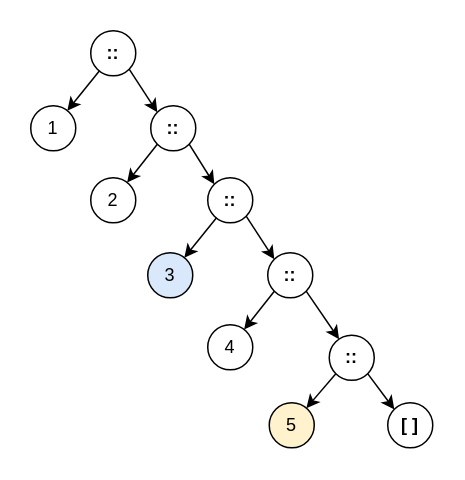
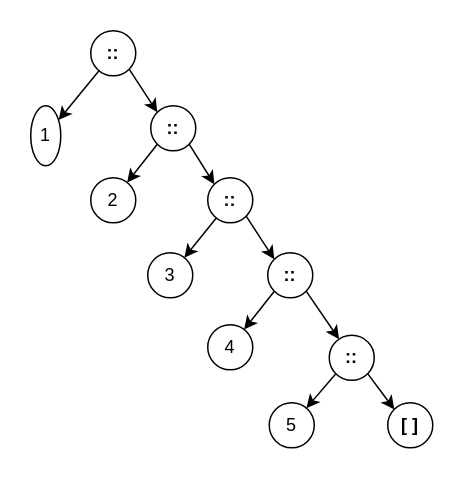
(53, 128) -> (46, 136)
(170, 275) -> (170, 275)
(292, 425) -> (292, 425)
